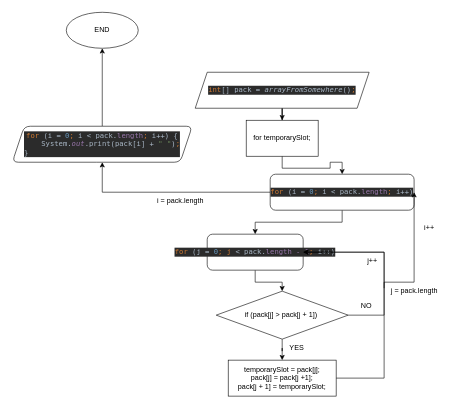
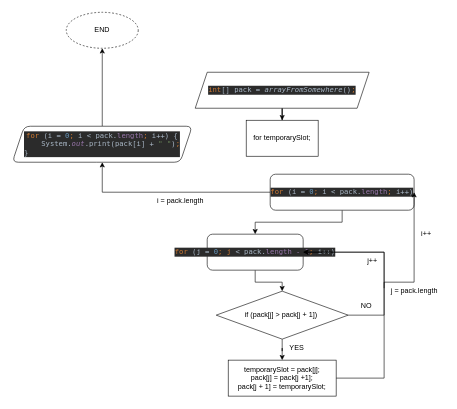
(102, 30) -> (102, 30)
(339, 162) -> none
(429, 228) -> (426, 234)
